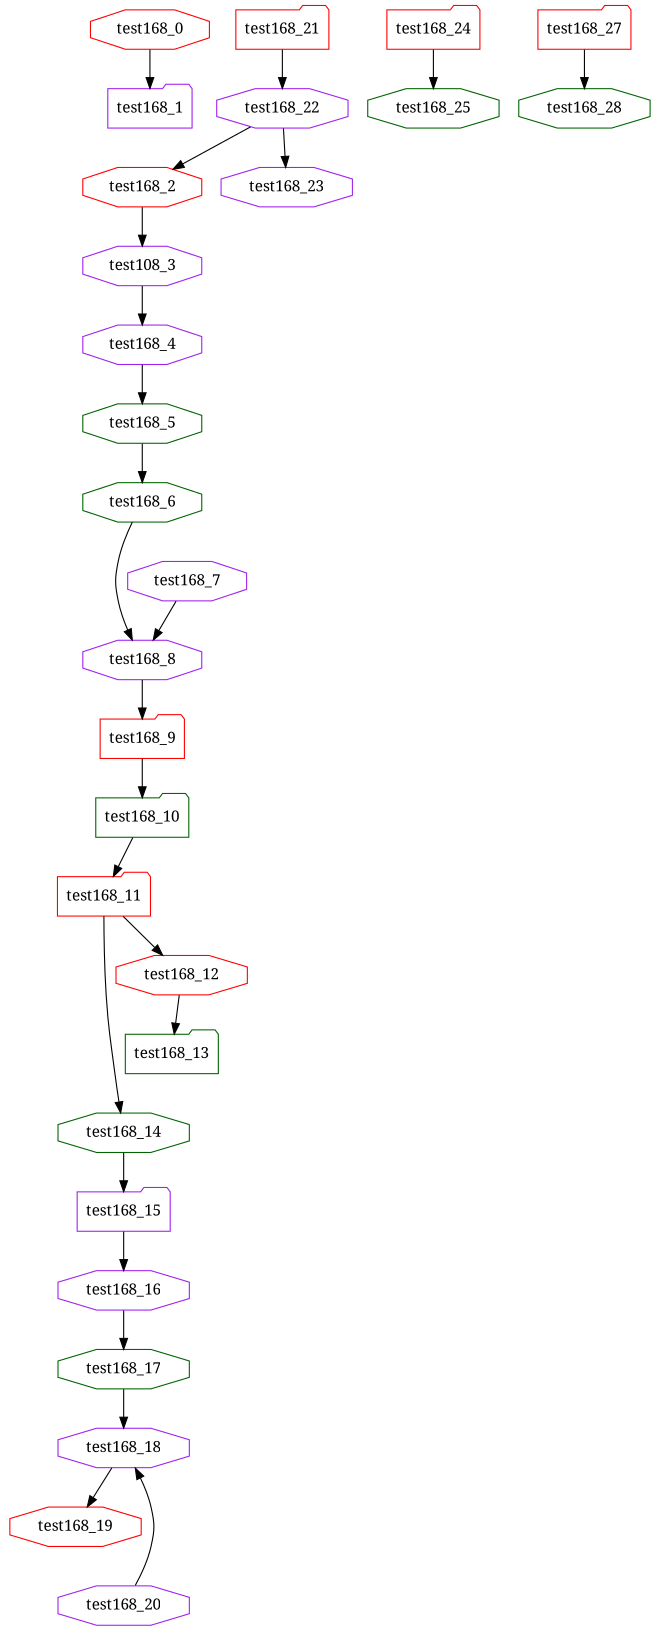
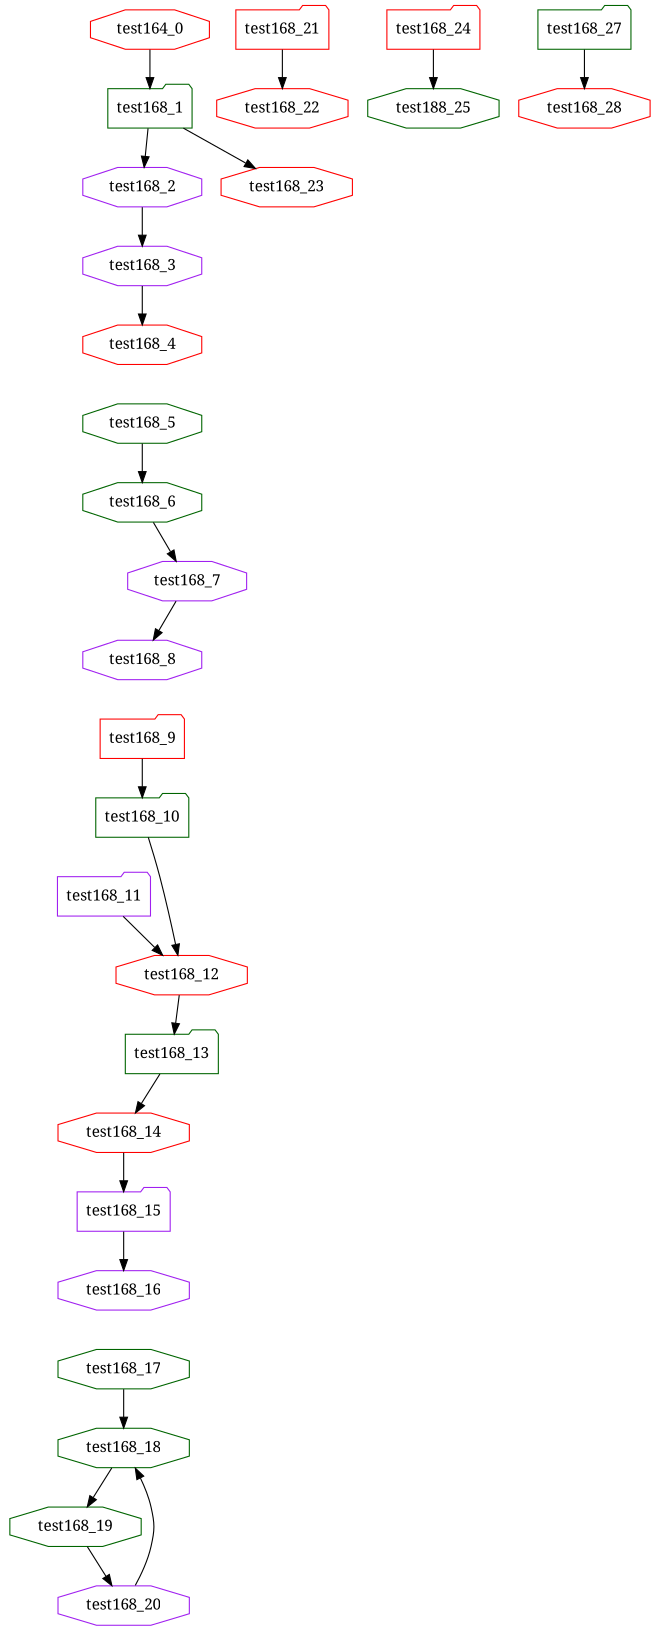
(150, 30) -> (150, 30)
(584, 30) -> (584, 30)
(150, 108) -> (150, 108)
(282, 108) -> (282, 108)
(433, 108) -> (433, 108)
(584, 108) -> (584, 108)
(284, 142) -> (214, 146)
(217, 145) -> (147, 142)
(142, 187) -> (142, 187)
(287, 187) -> (287, 187)
(142, 266) -> (142, 266)
(142, 345) -> (142, 345)
(142, 379) -> none
(116, 576) -> (162, 537)
(142, 694) -> none
(126, 852) -> (163, 890)
(104, 896) -> (104, 896)
(107, 1009) -> (151, 1089)
(124, 1133) -> (124, 1133)
(124, 1324) -> none
(124, 1448) -> (124, 1448)
(76, 1527) -> (76, 1527)
none -> (97, 1562)
